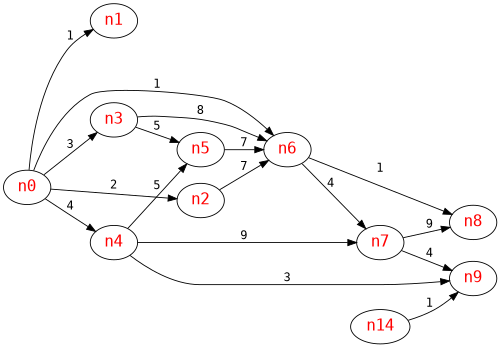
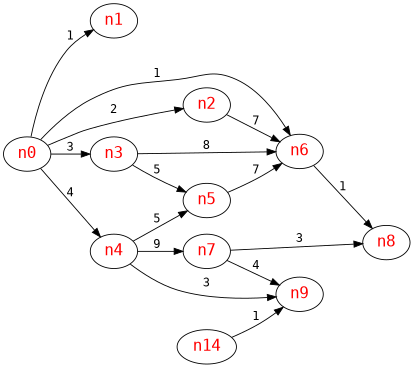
(331, 193) -> none
(430, 225) -> (300, 239)
